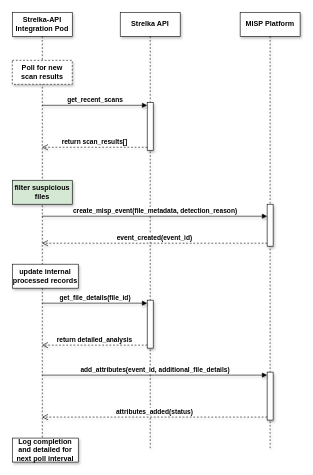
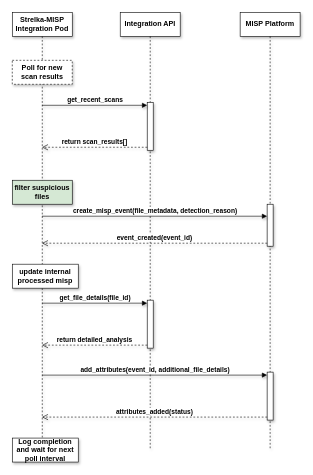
(42, 24) -> (42, 24)
(150, 24) -> (150, 24)
(45, 276) -> (45, 276)
(45, 450) -> (45, 450)
